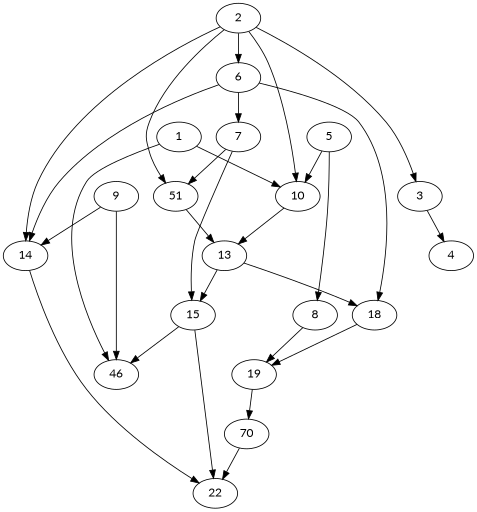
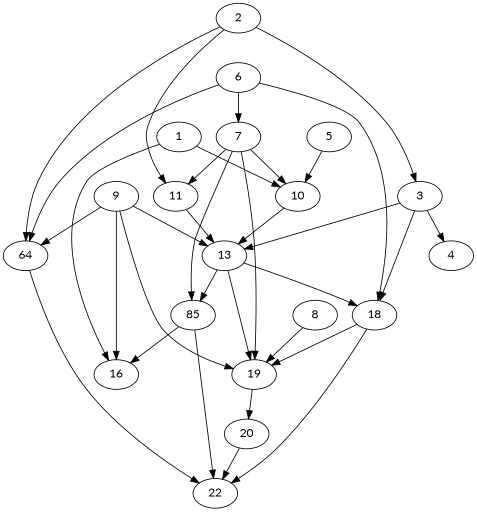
(238, 44) -> none
(281, 99) -> (265, 164)
(176, 196) -> (176, 196)
(327, 222) -> none
none -> (167, 224)
none -> (326, 225)
none -> (399, 252)
(26, 256) -> (26, 256)
none -> (255, 256)
none -> (150, 306)
none -> (238, 311)
(193, 315) -> (193, 315)
(116, 375) -> (116, 375)
none -> (310, 411)
(247, 434) -> (247, 434)
